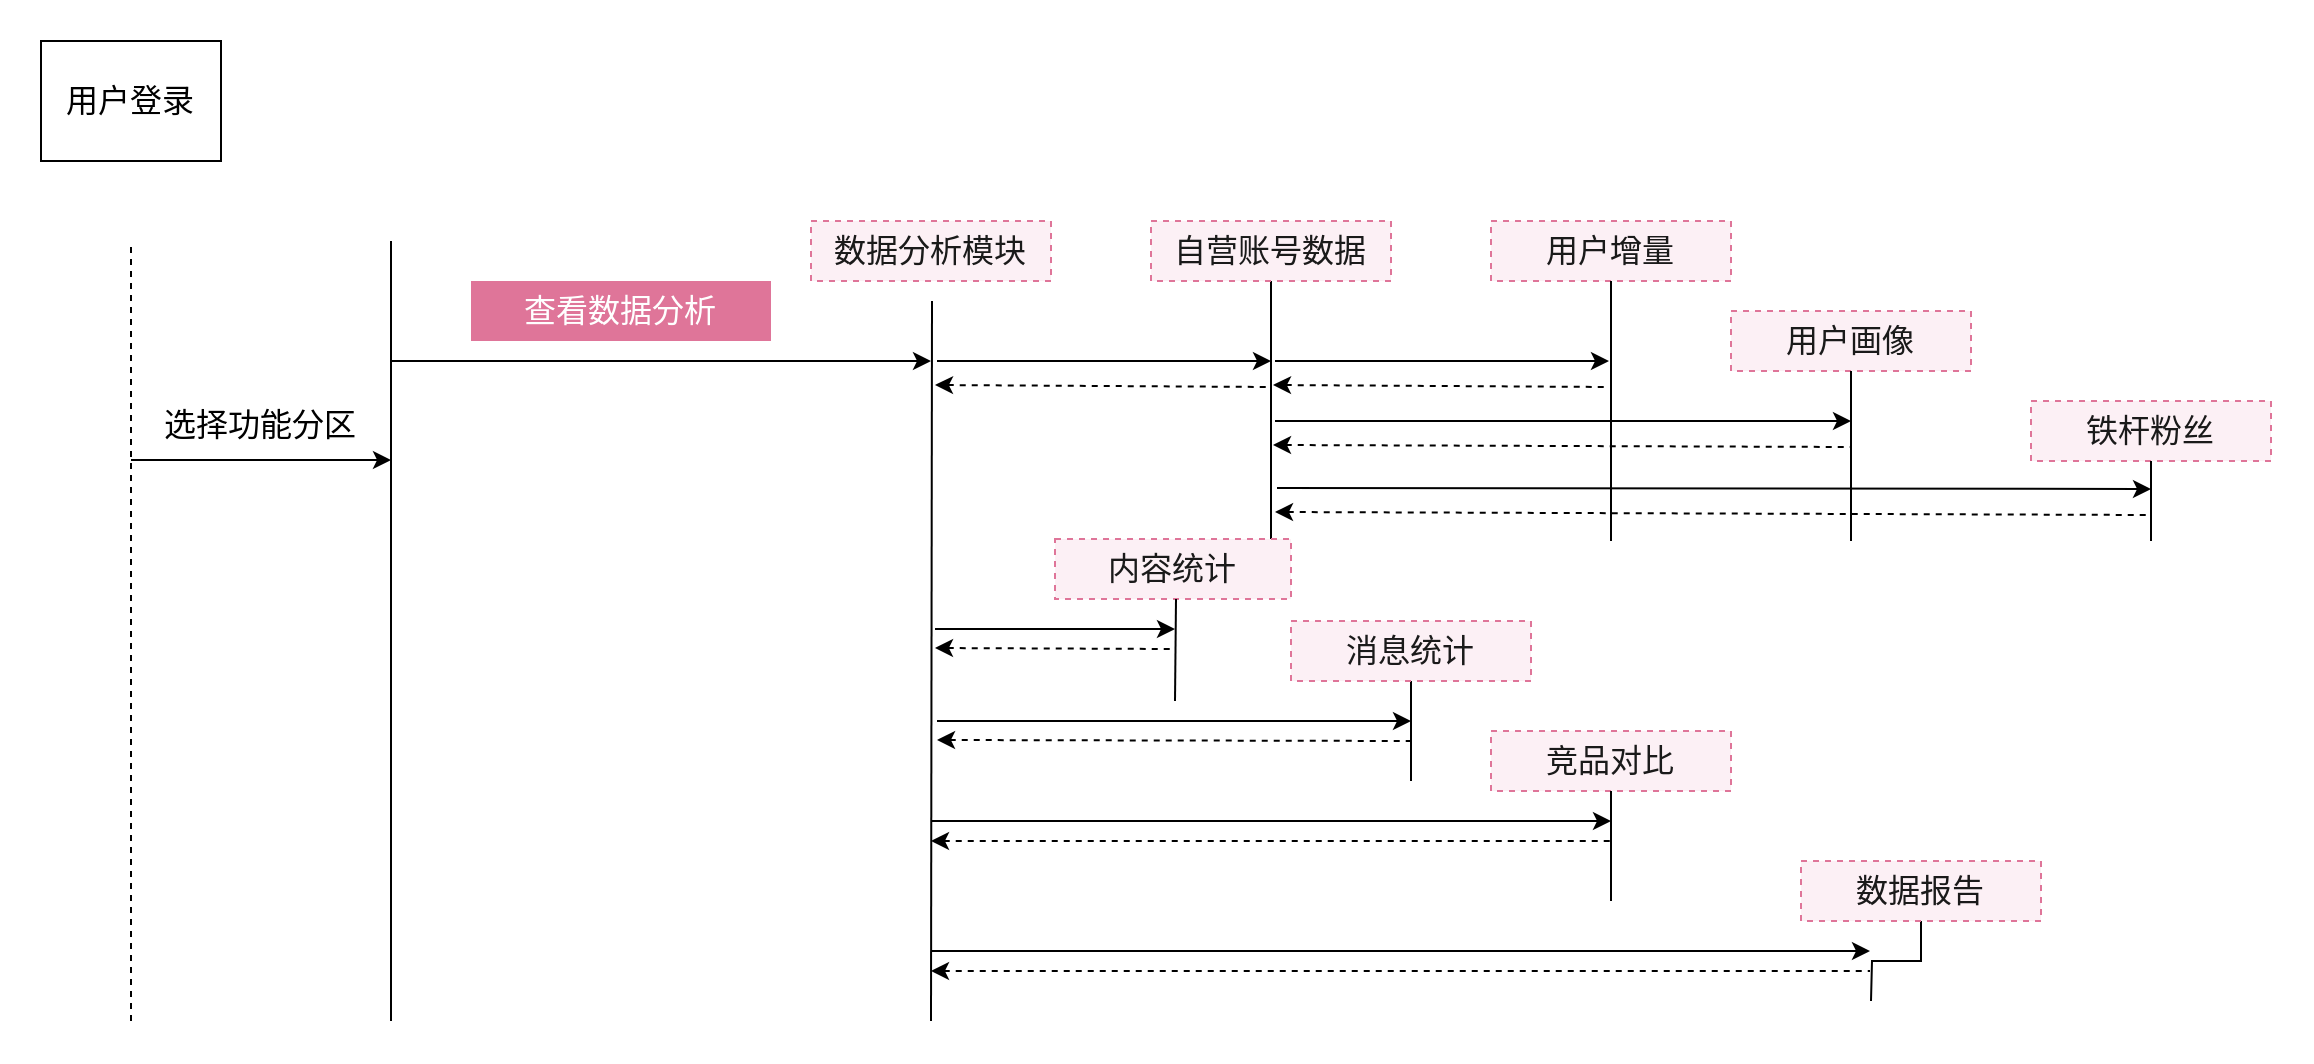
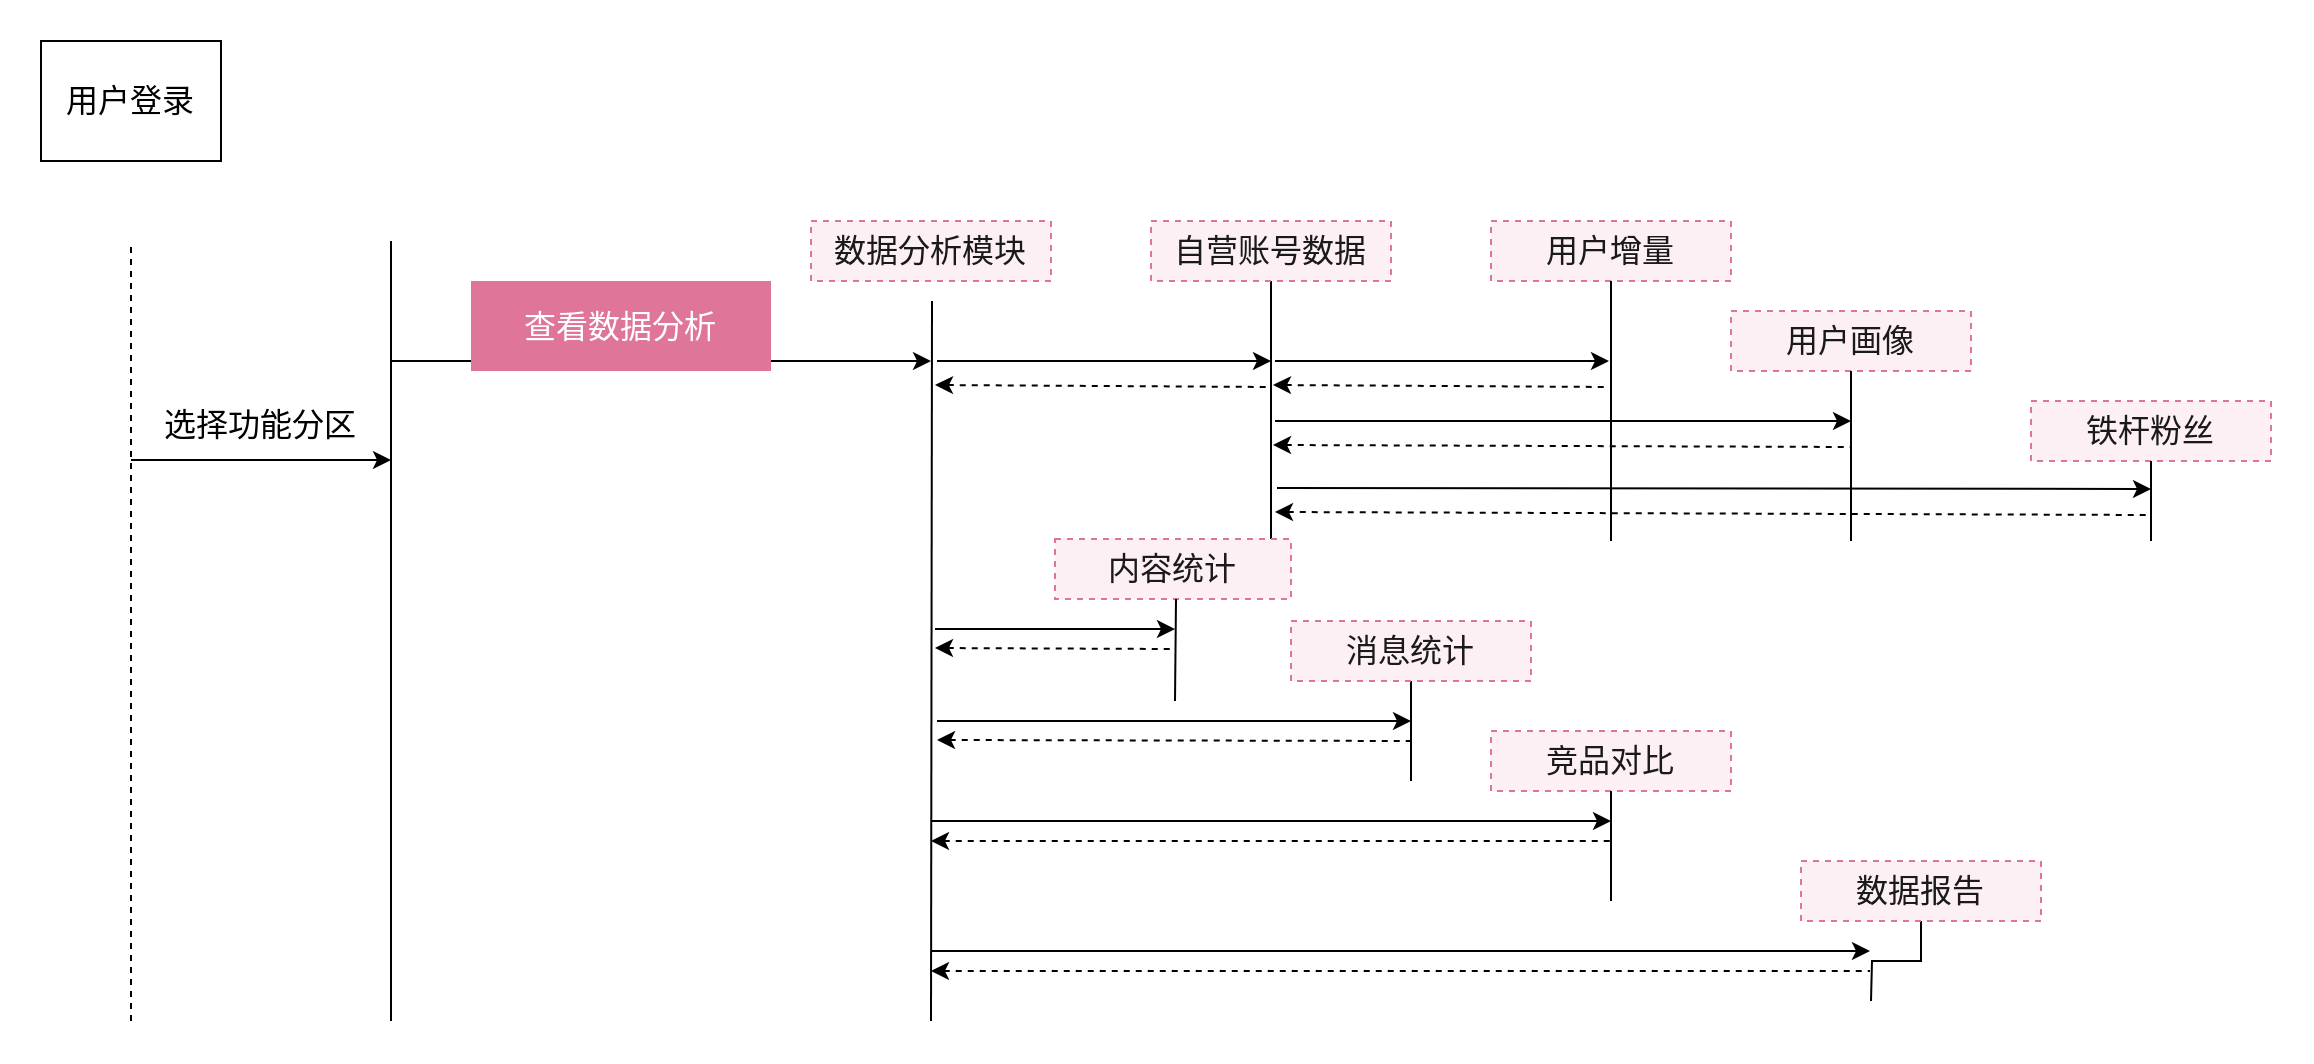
(621, 311) -> (621, 326)
